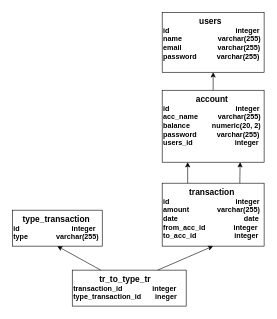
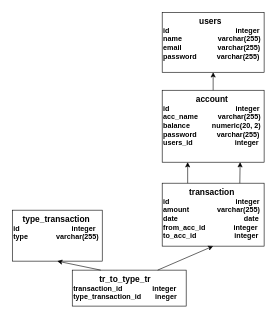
(57, 228) -> (57, 236)
